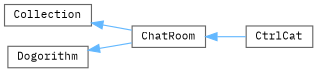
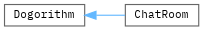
(48, 15) -> none
(279, 37) -> none
